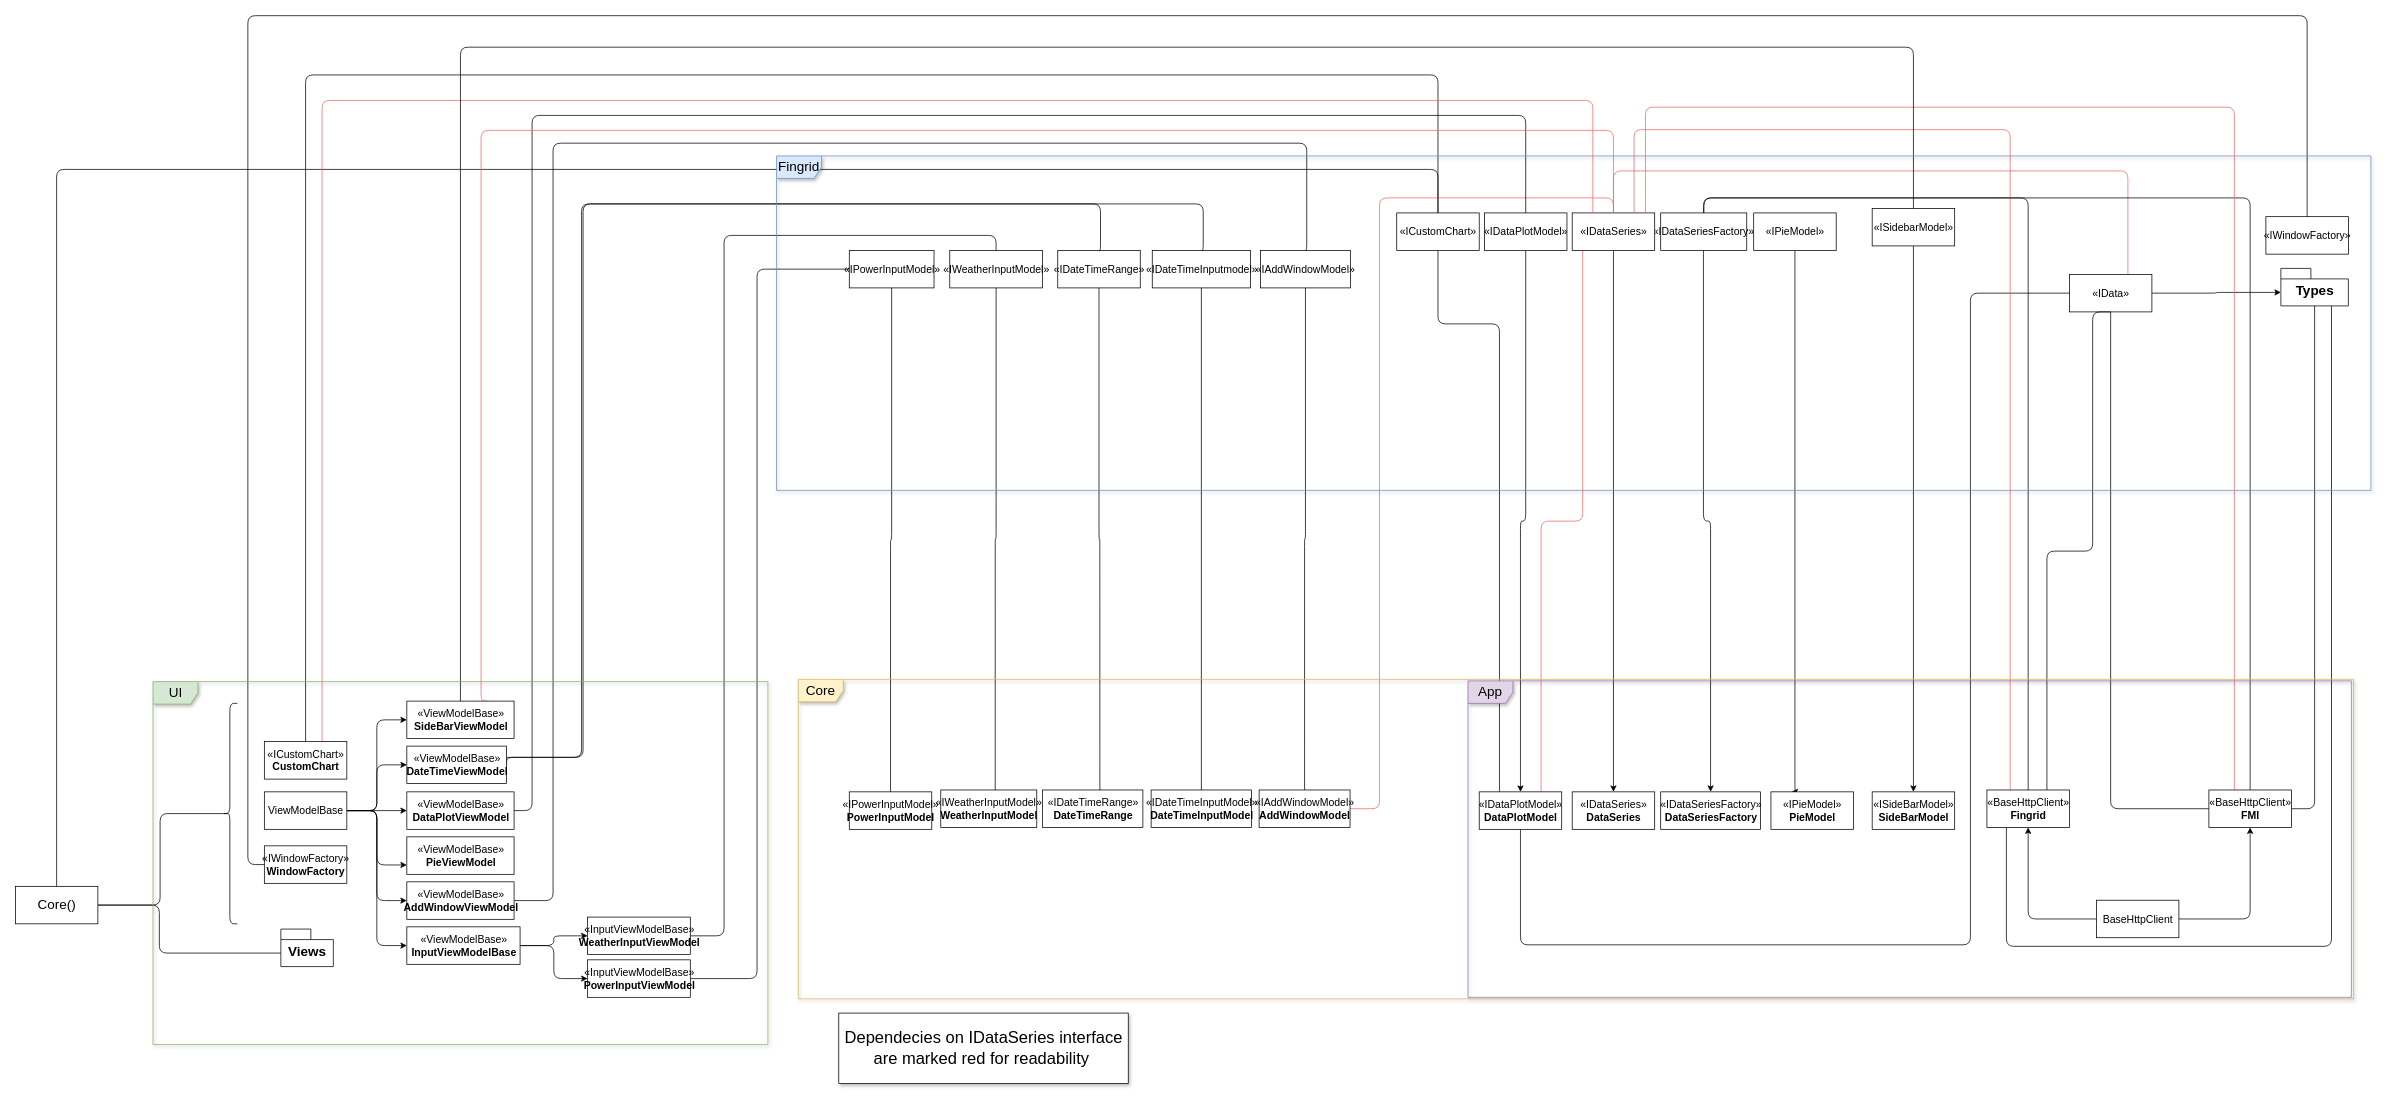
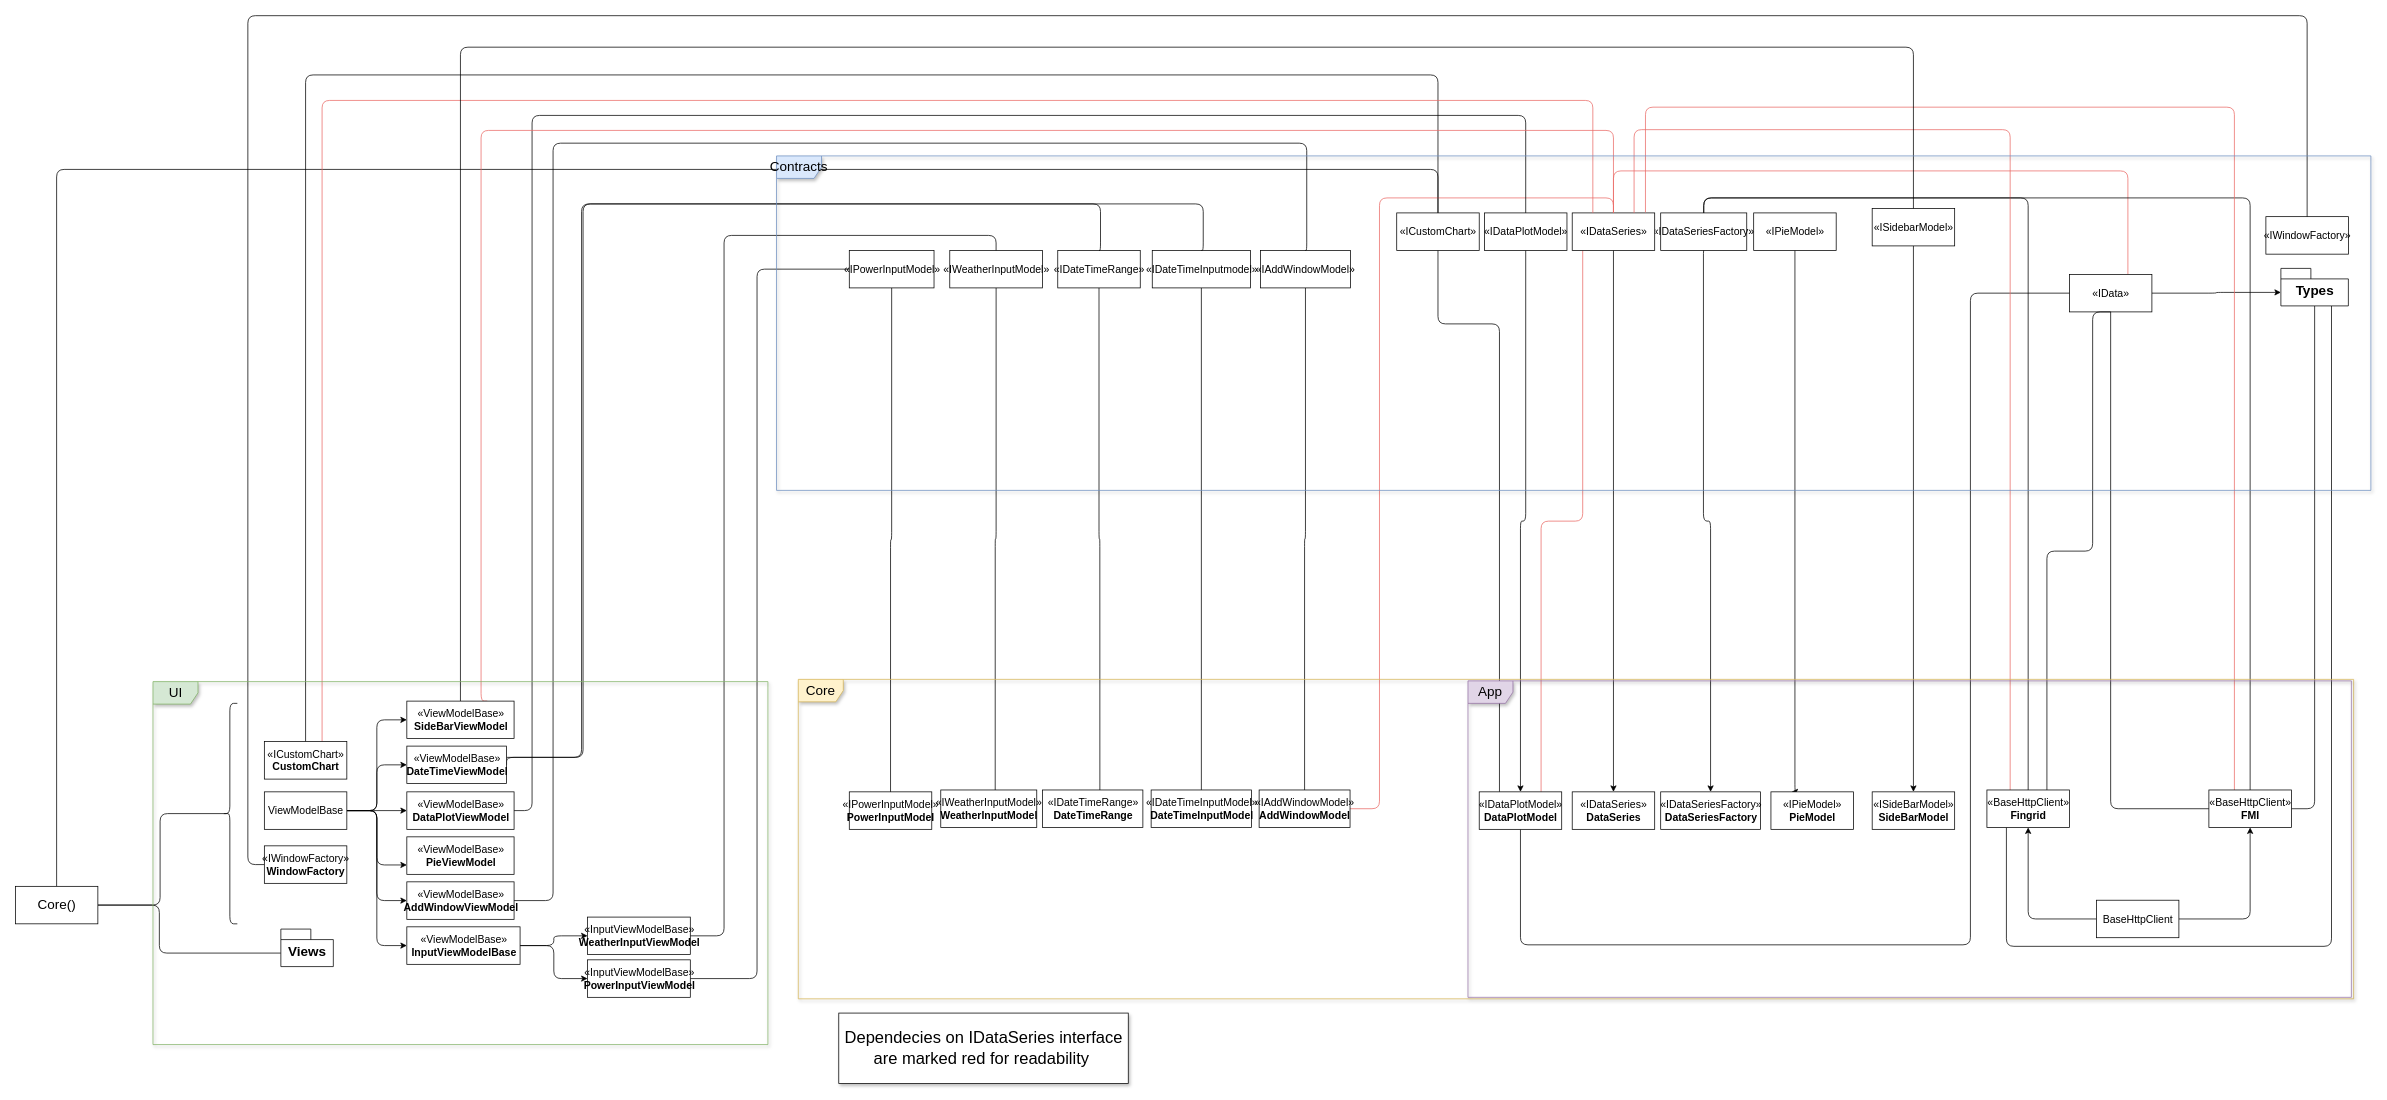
(799, 167) -> (799, 167)
